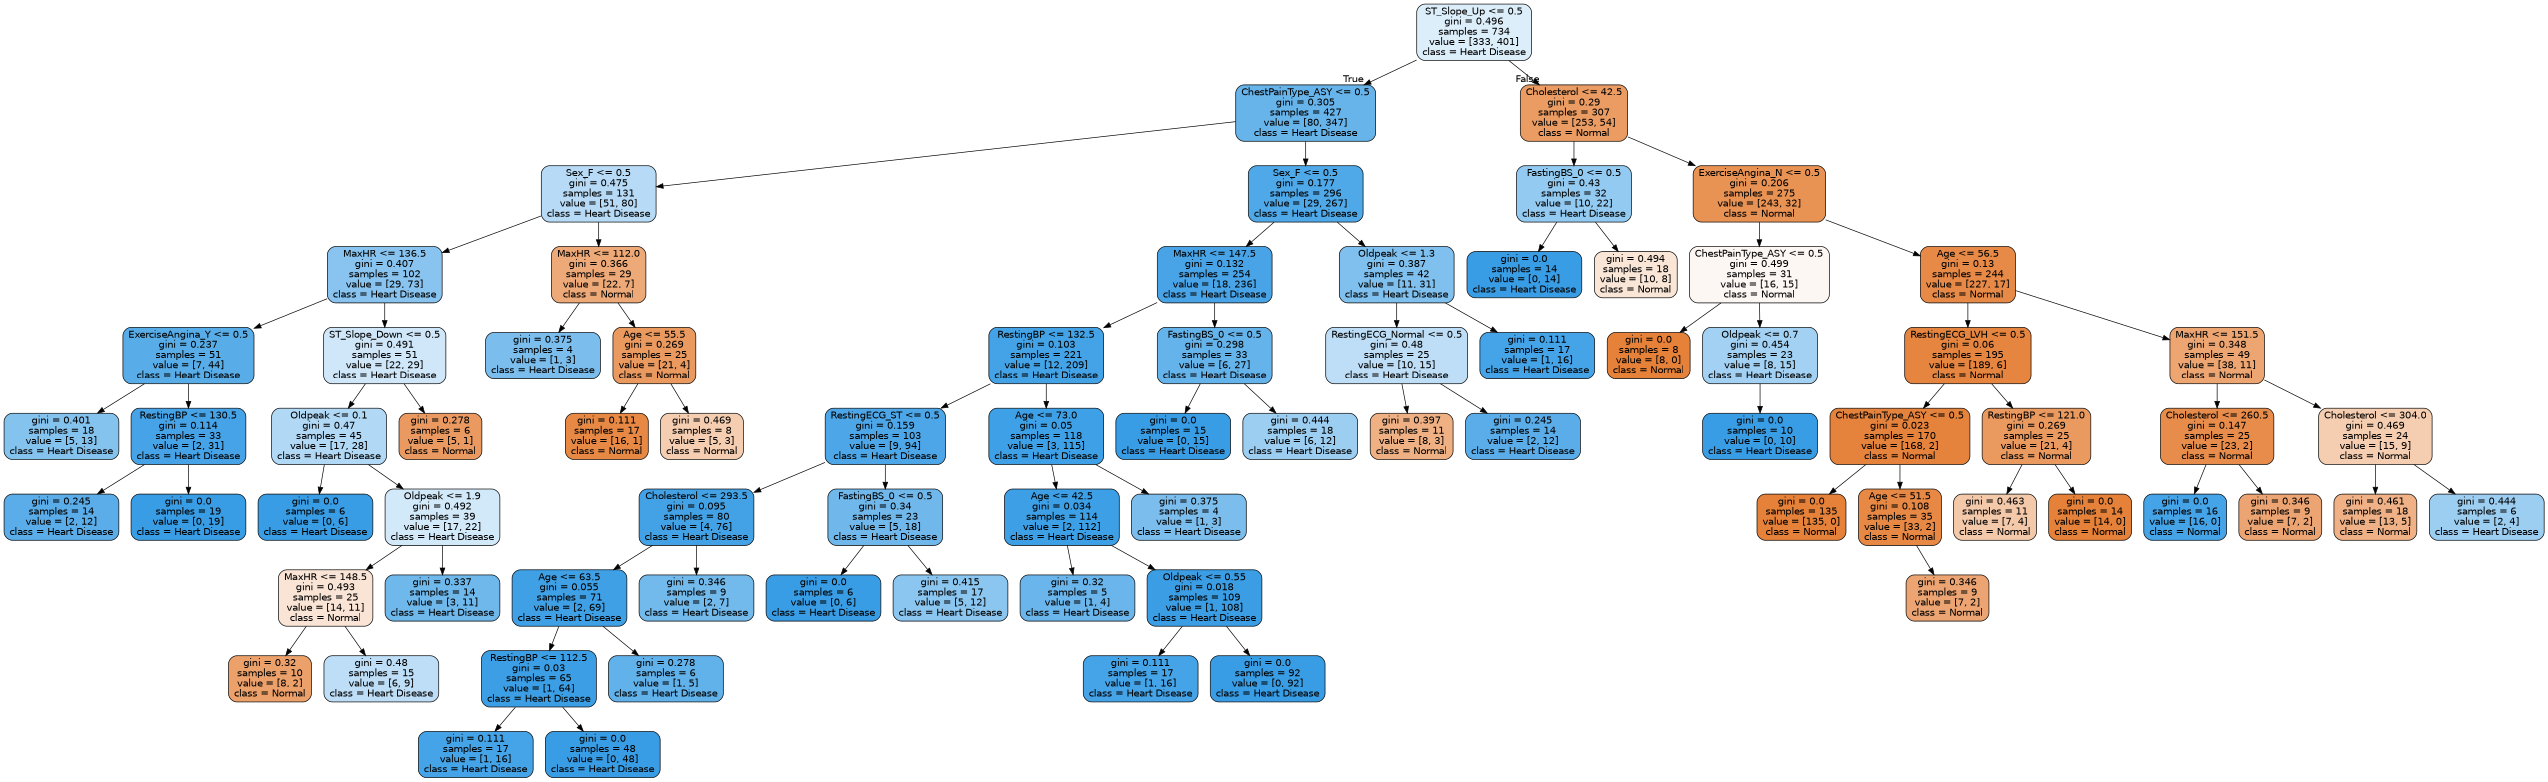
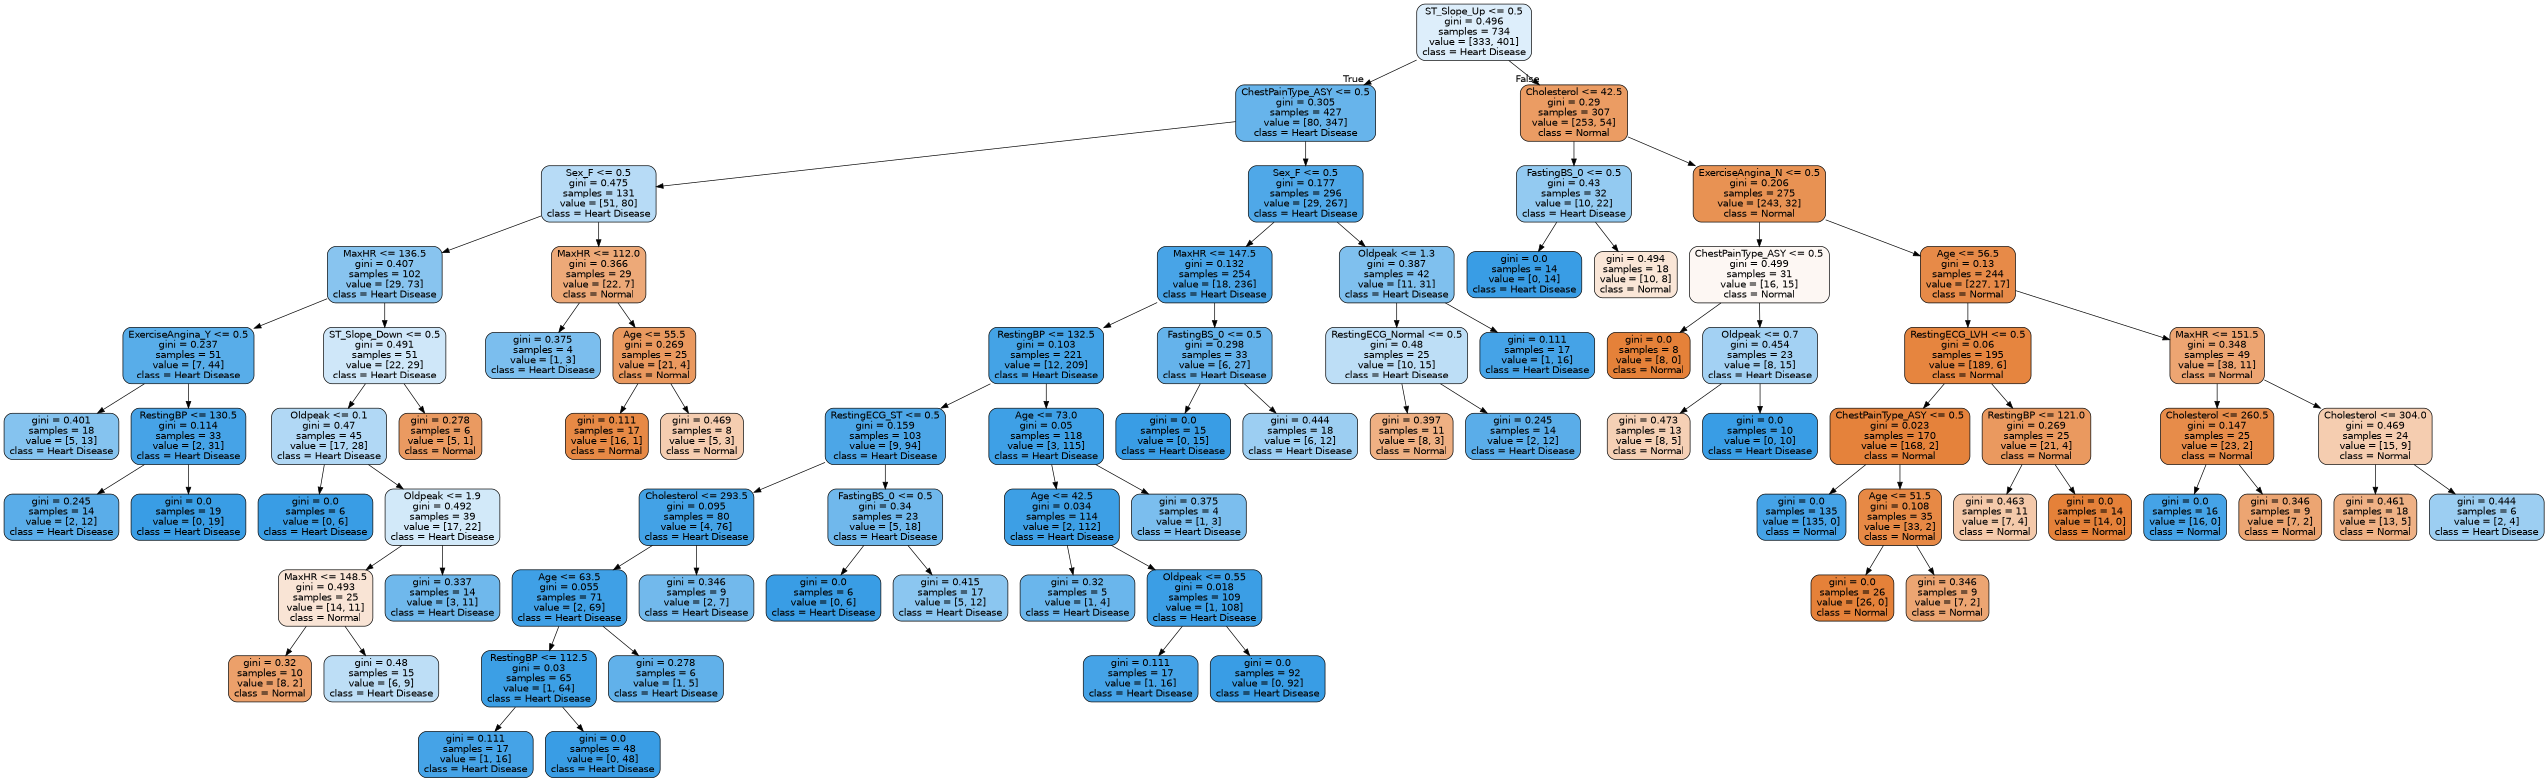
none -> (1649, 436)
(1801, 517) -> (1801, 517)
none -> (1852, 598)
